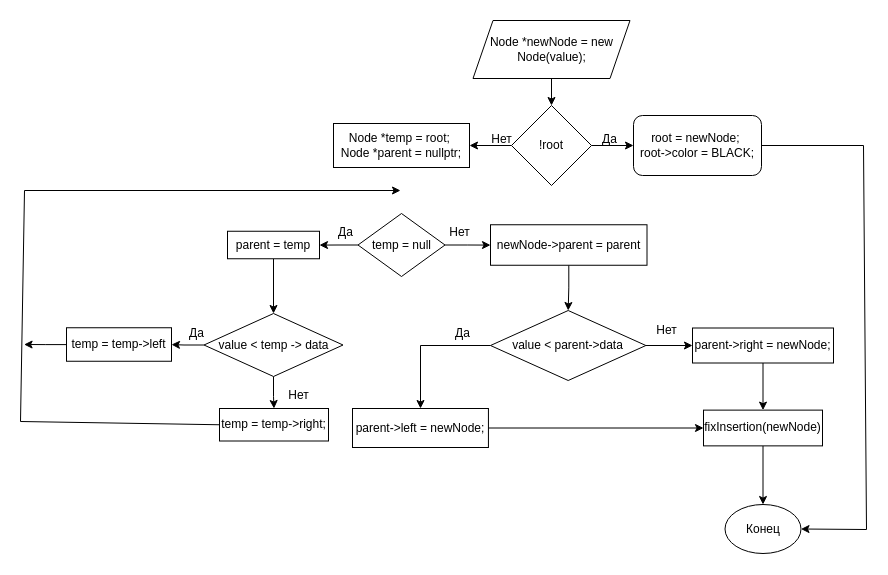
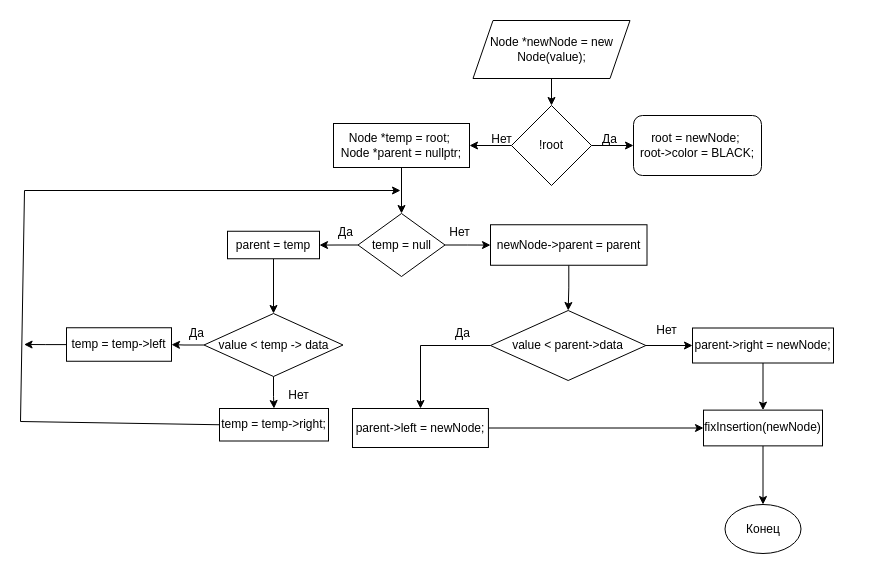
none -> (402, 187)
(865, 316) -> none
